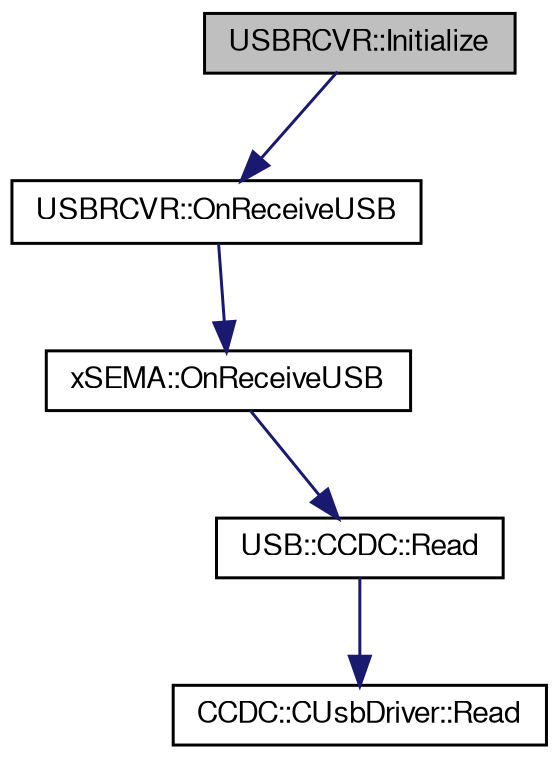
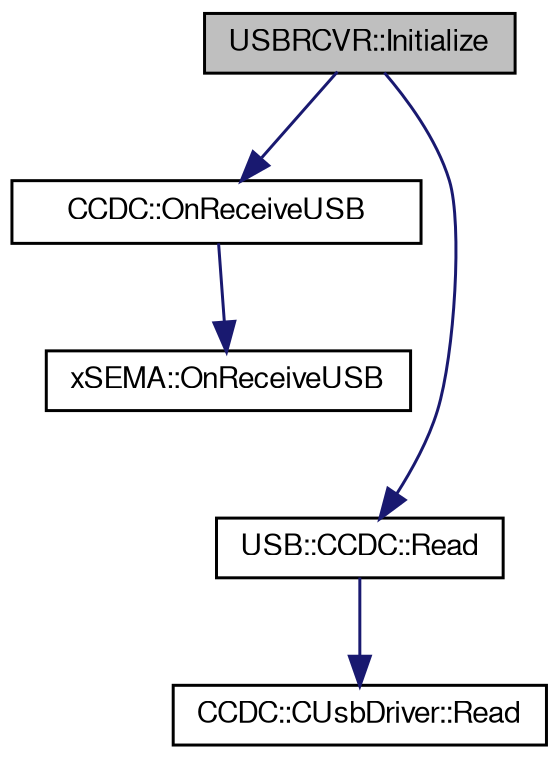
(216, 212) -> (216, 212)
(285, 453) -> (455, 279)
